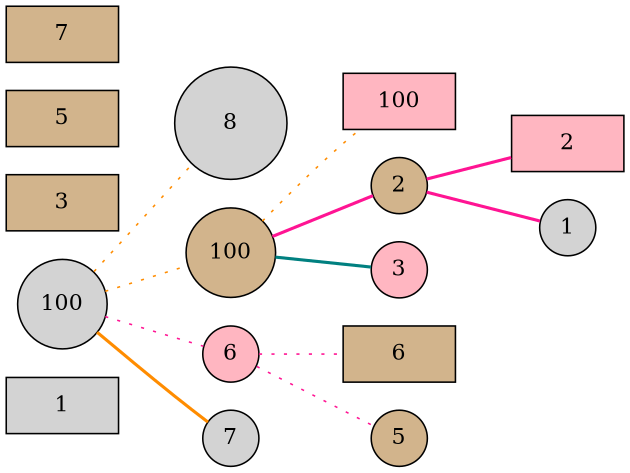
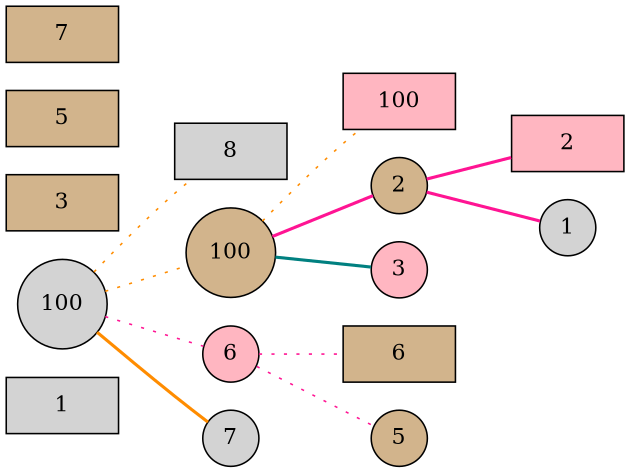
(231, 123) -> (231, 151)
